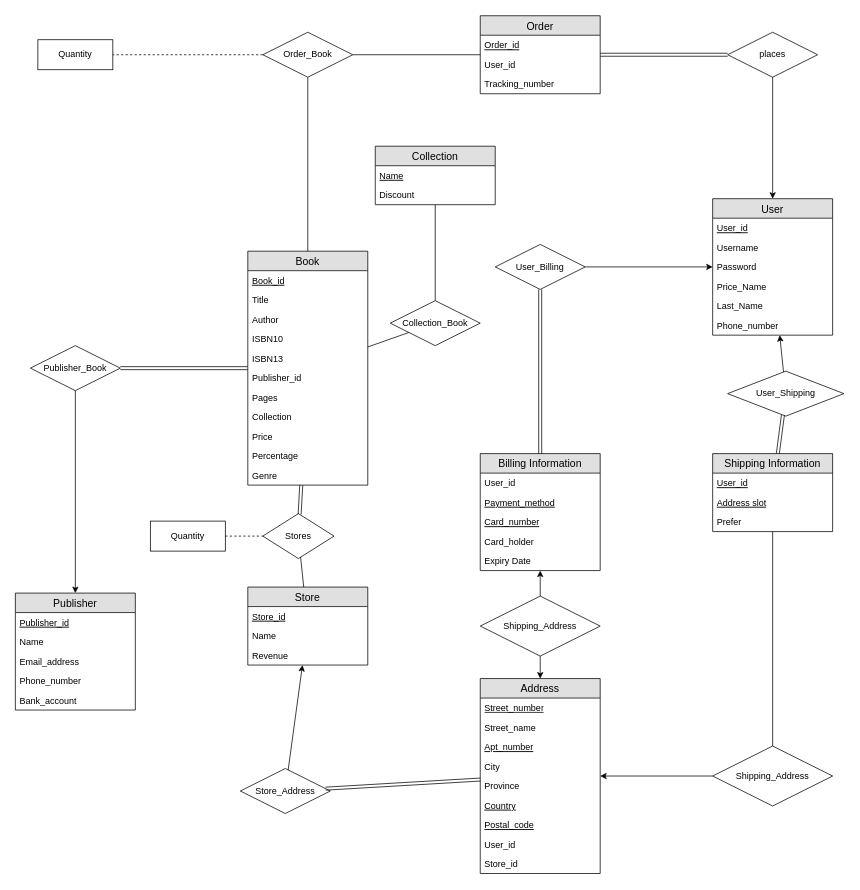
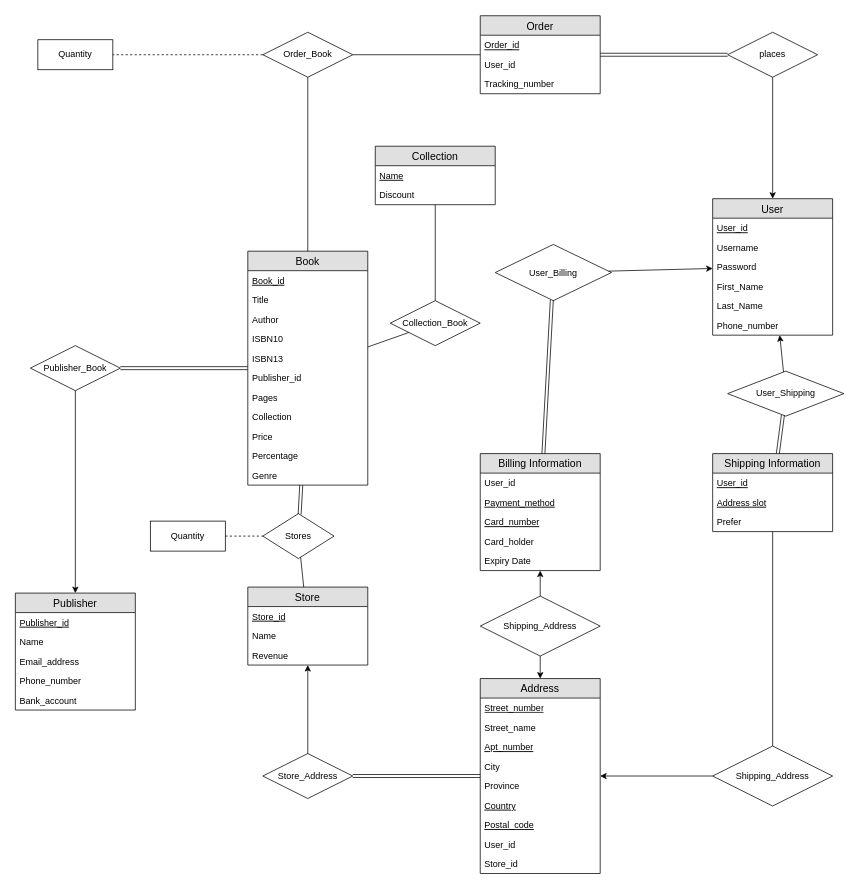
(540, 267) -> (554, 272)
(741, 287) -> (741, 287)
(285, 791) -> (308, 776)
